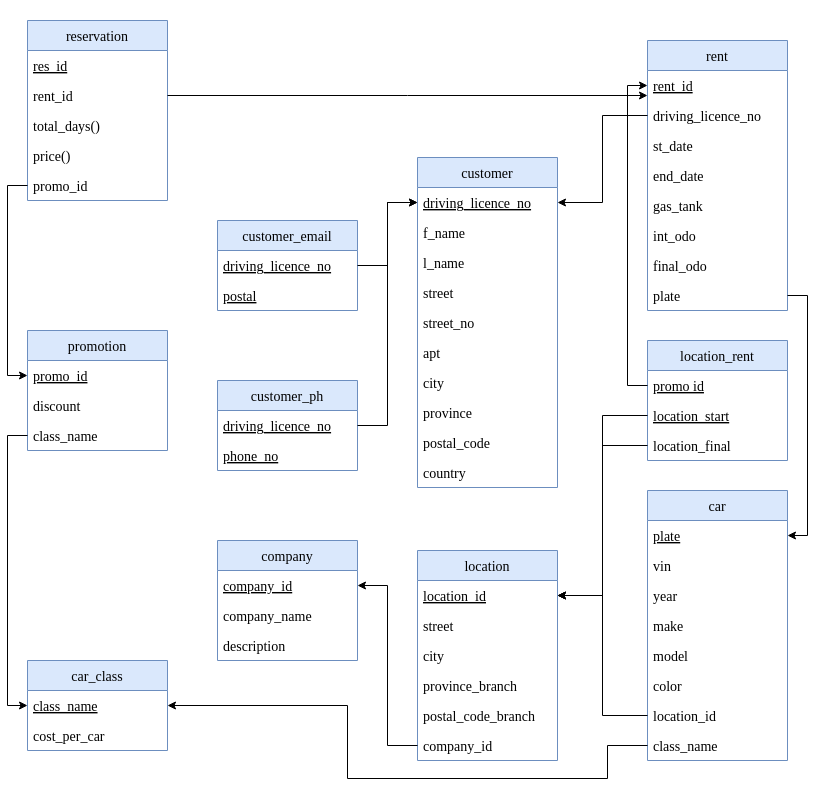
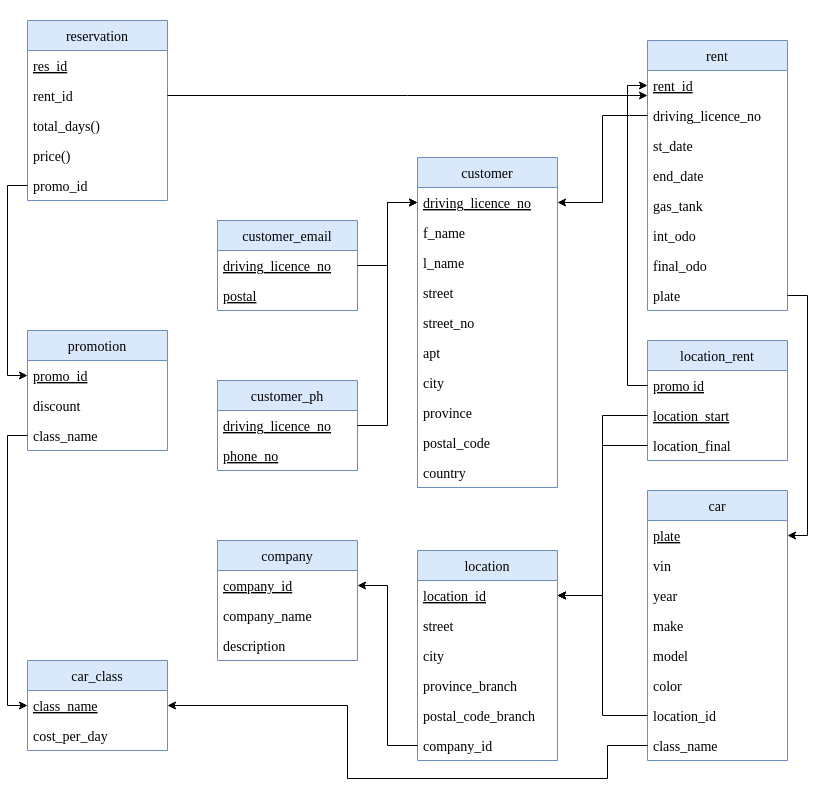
(80, 736) -> (80, 736)
